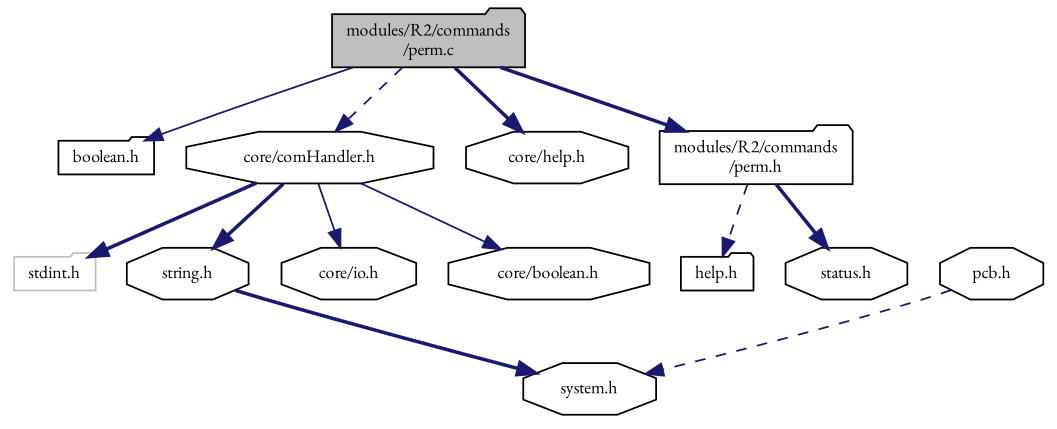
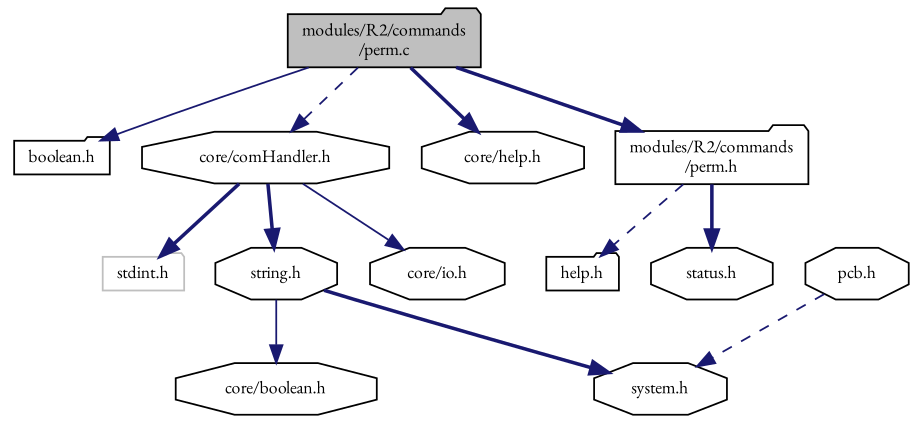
(423, 213) -> (276, 322)
